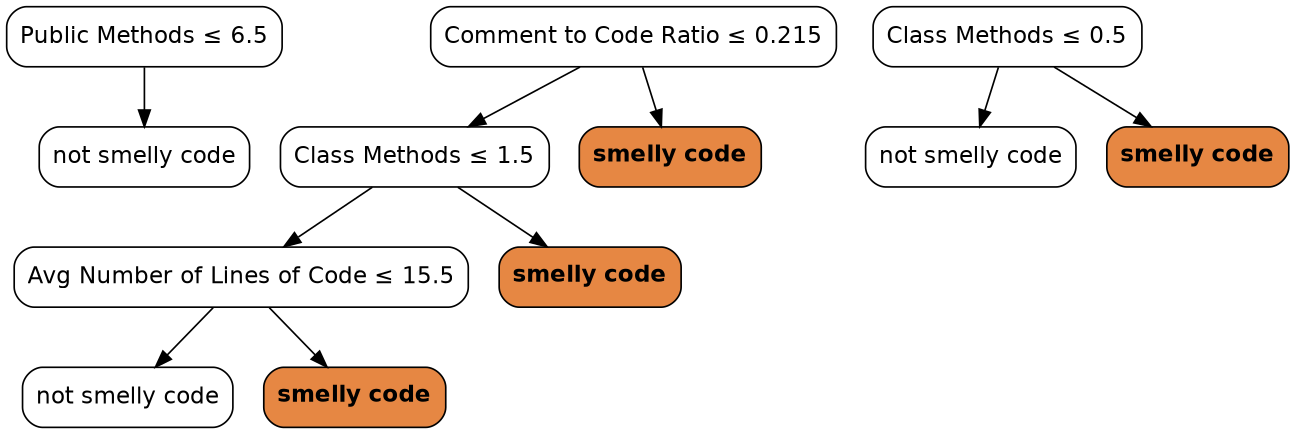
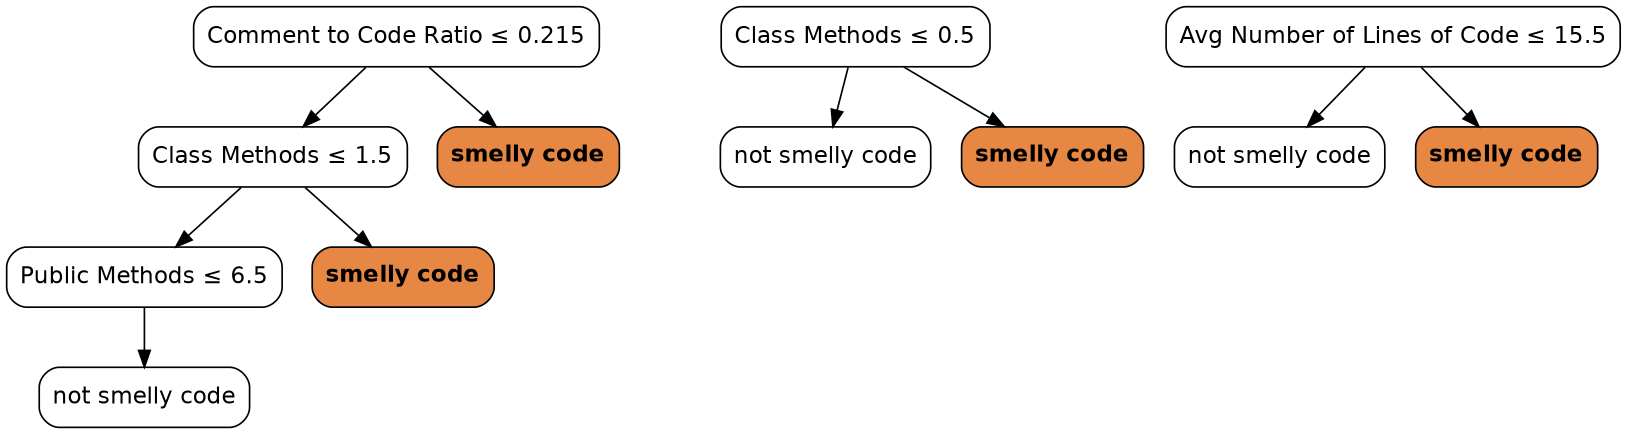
(335, 212) -> (215, 211)
